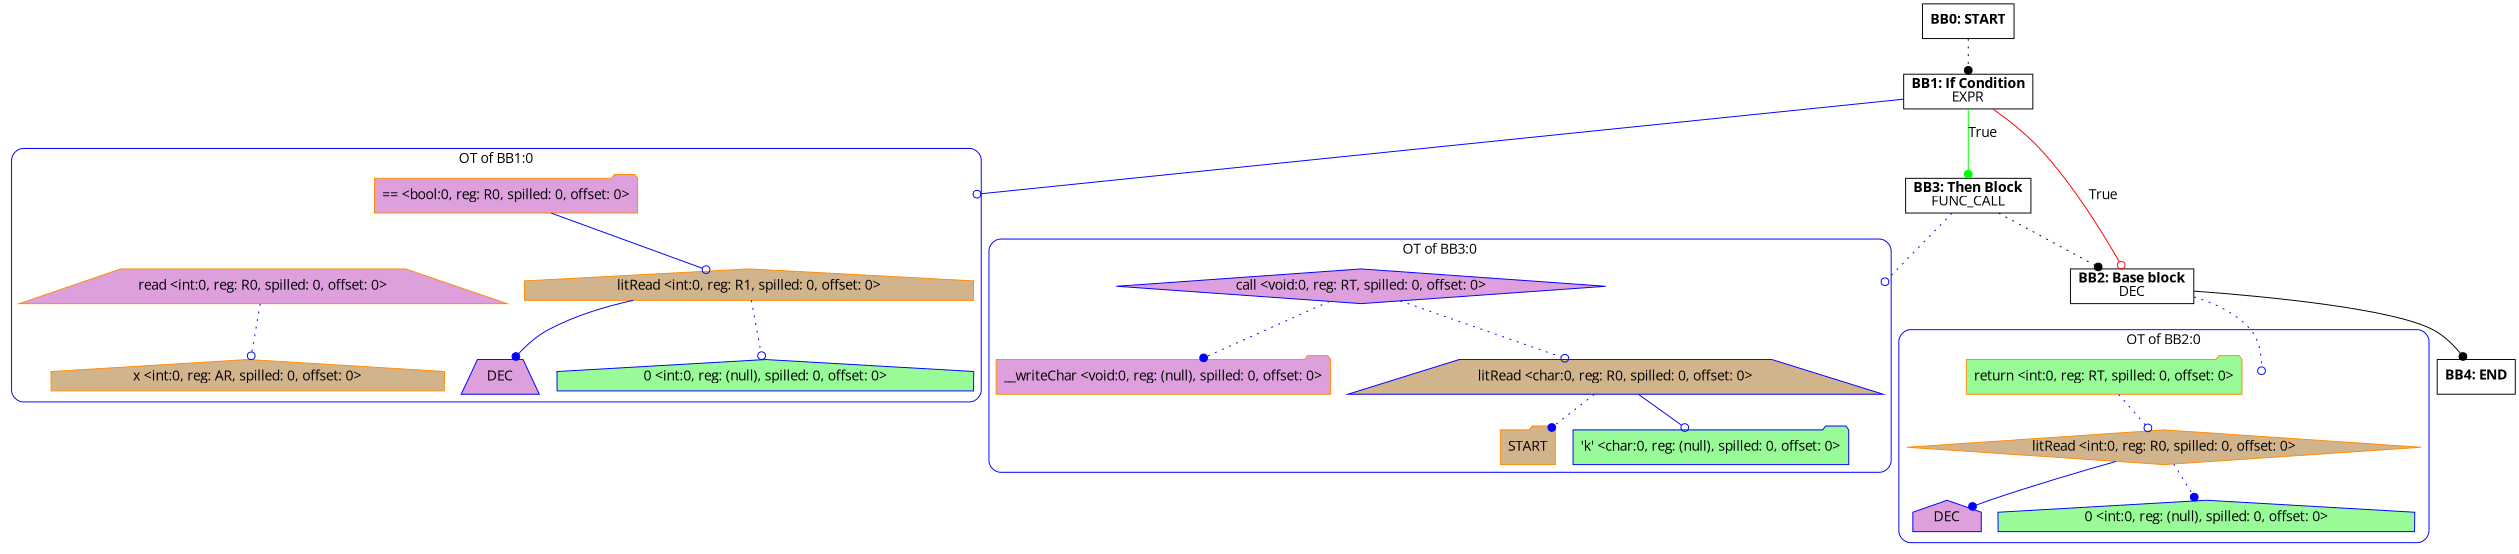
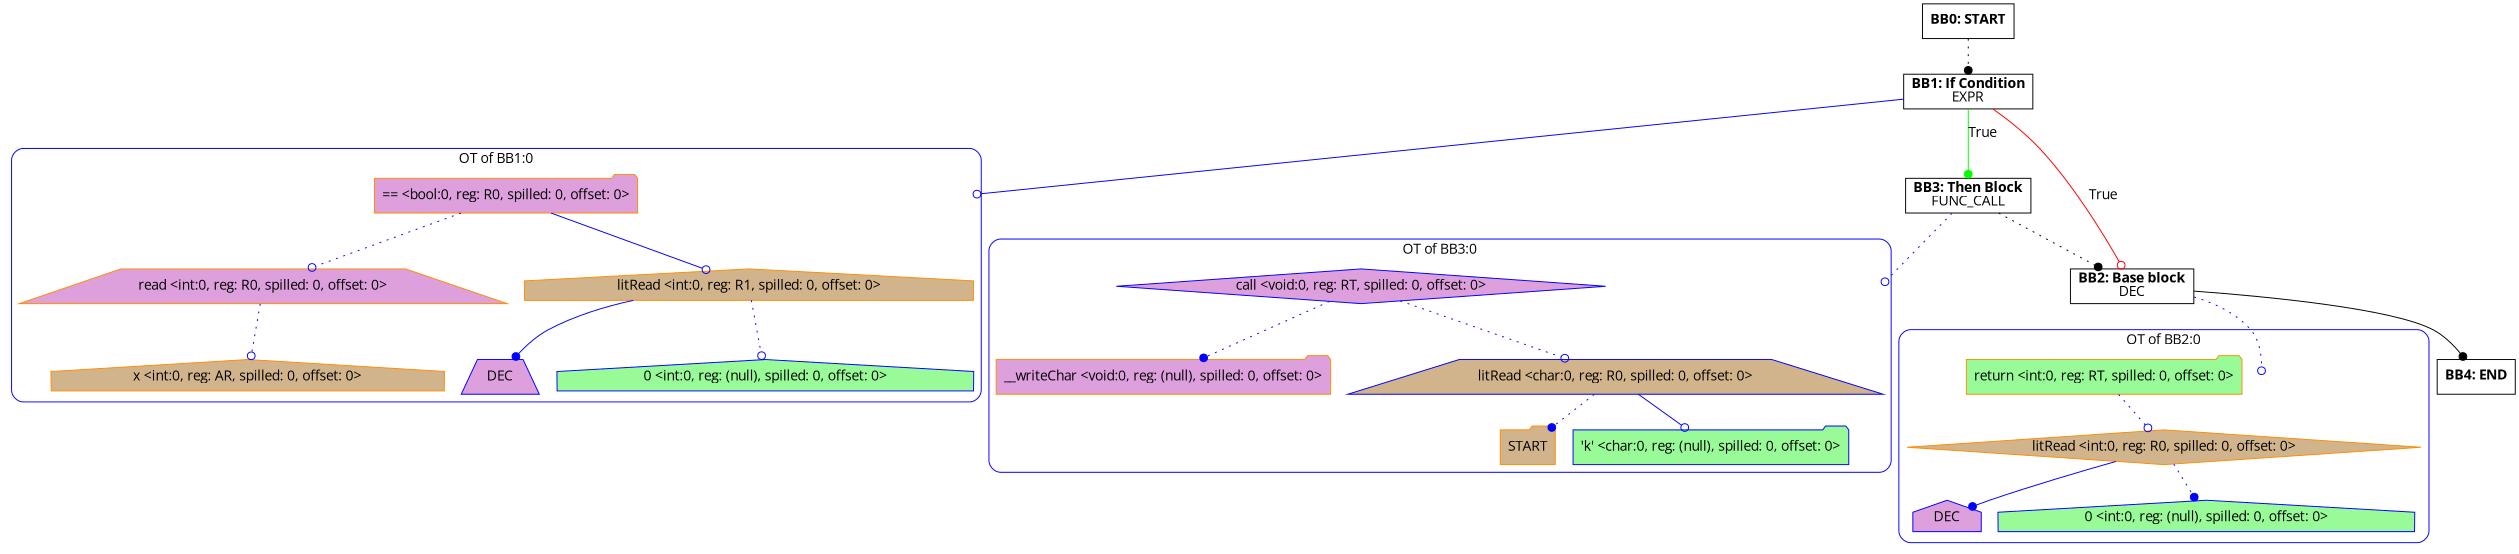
none -> (388, 240)
